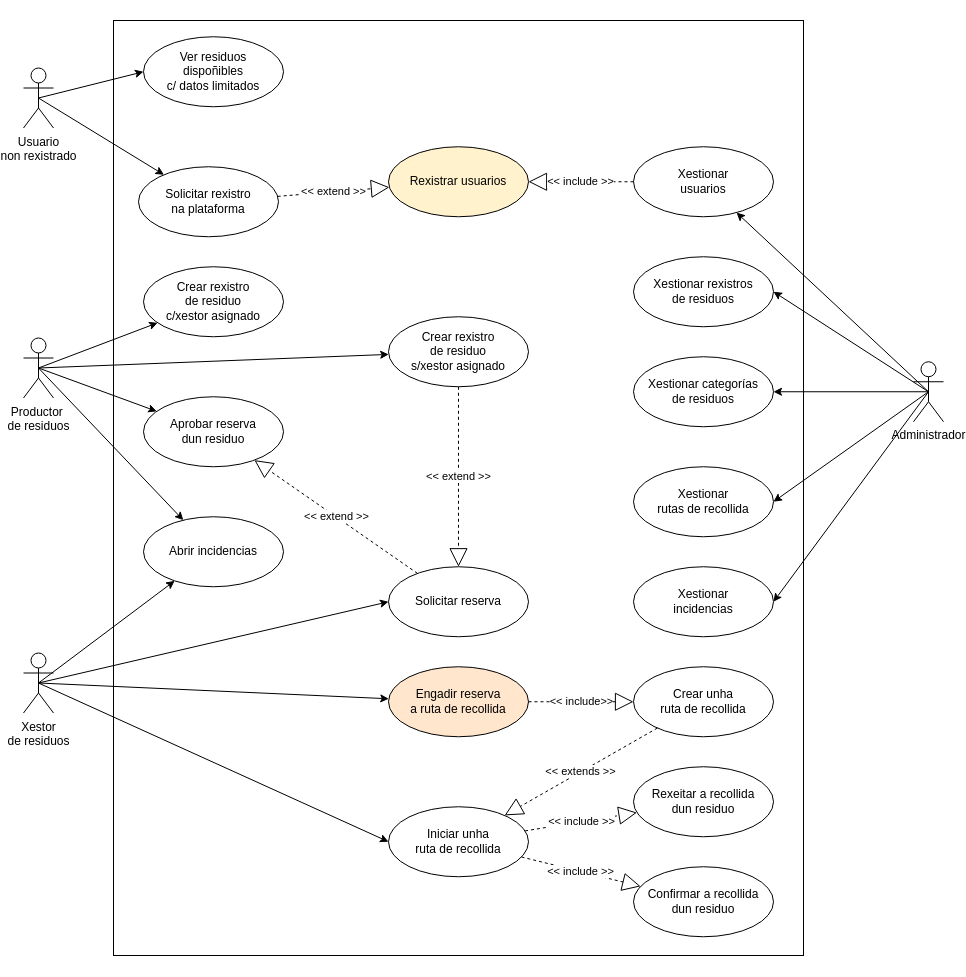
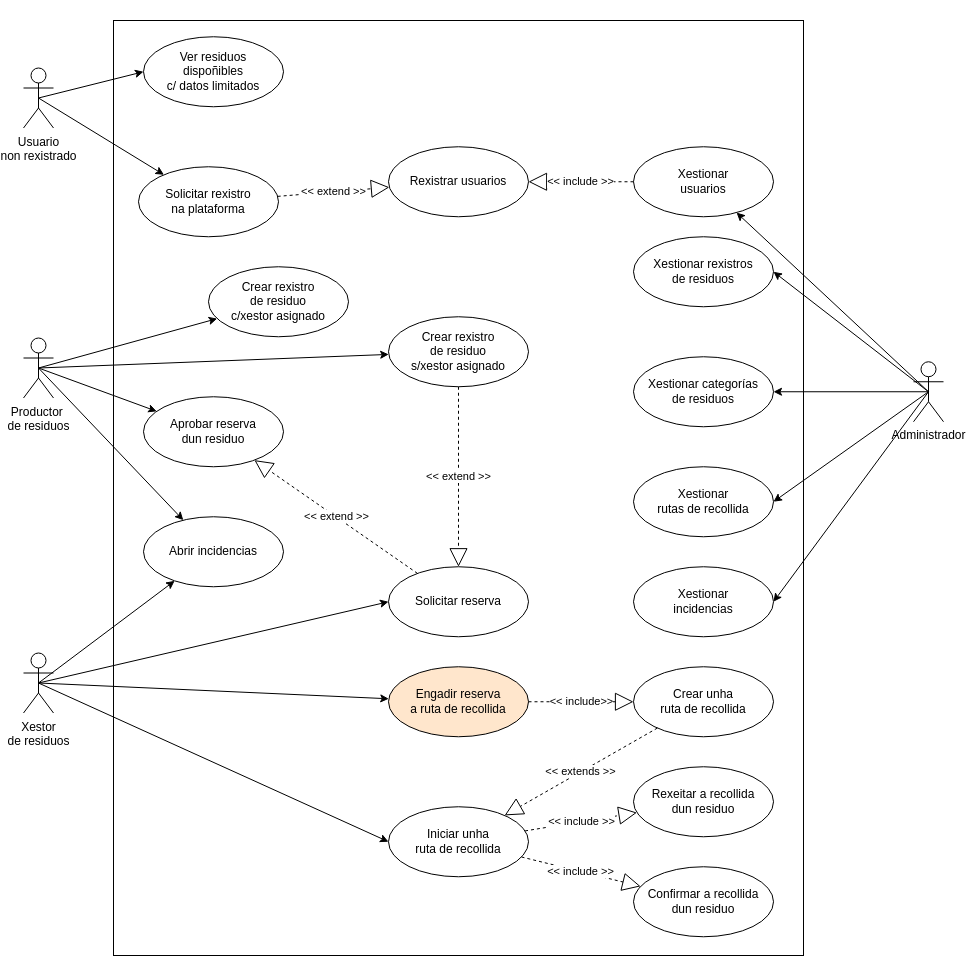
(459, 182) -> (459, 182)
(704, 292) -> (704, 272)
(214, 302) -> (279, 302)
